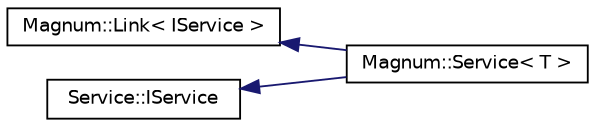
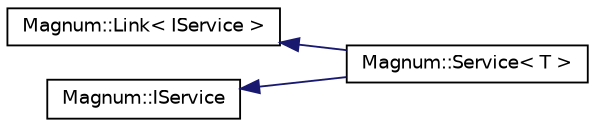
(144, 99) -> (144, 99)
